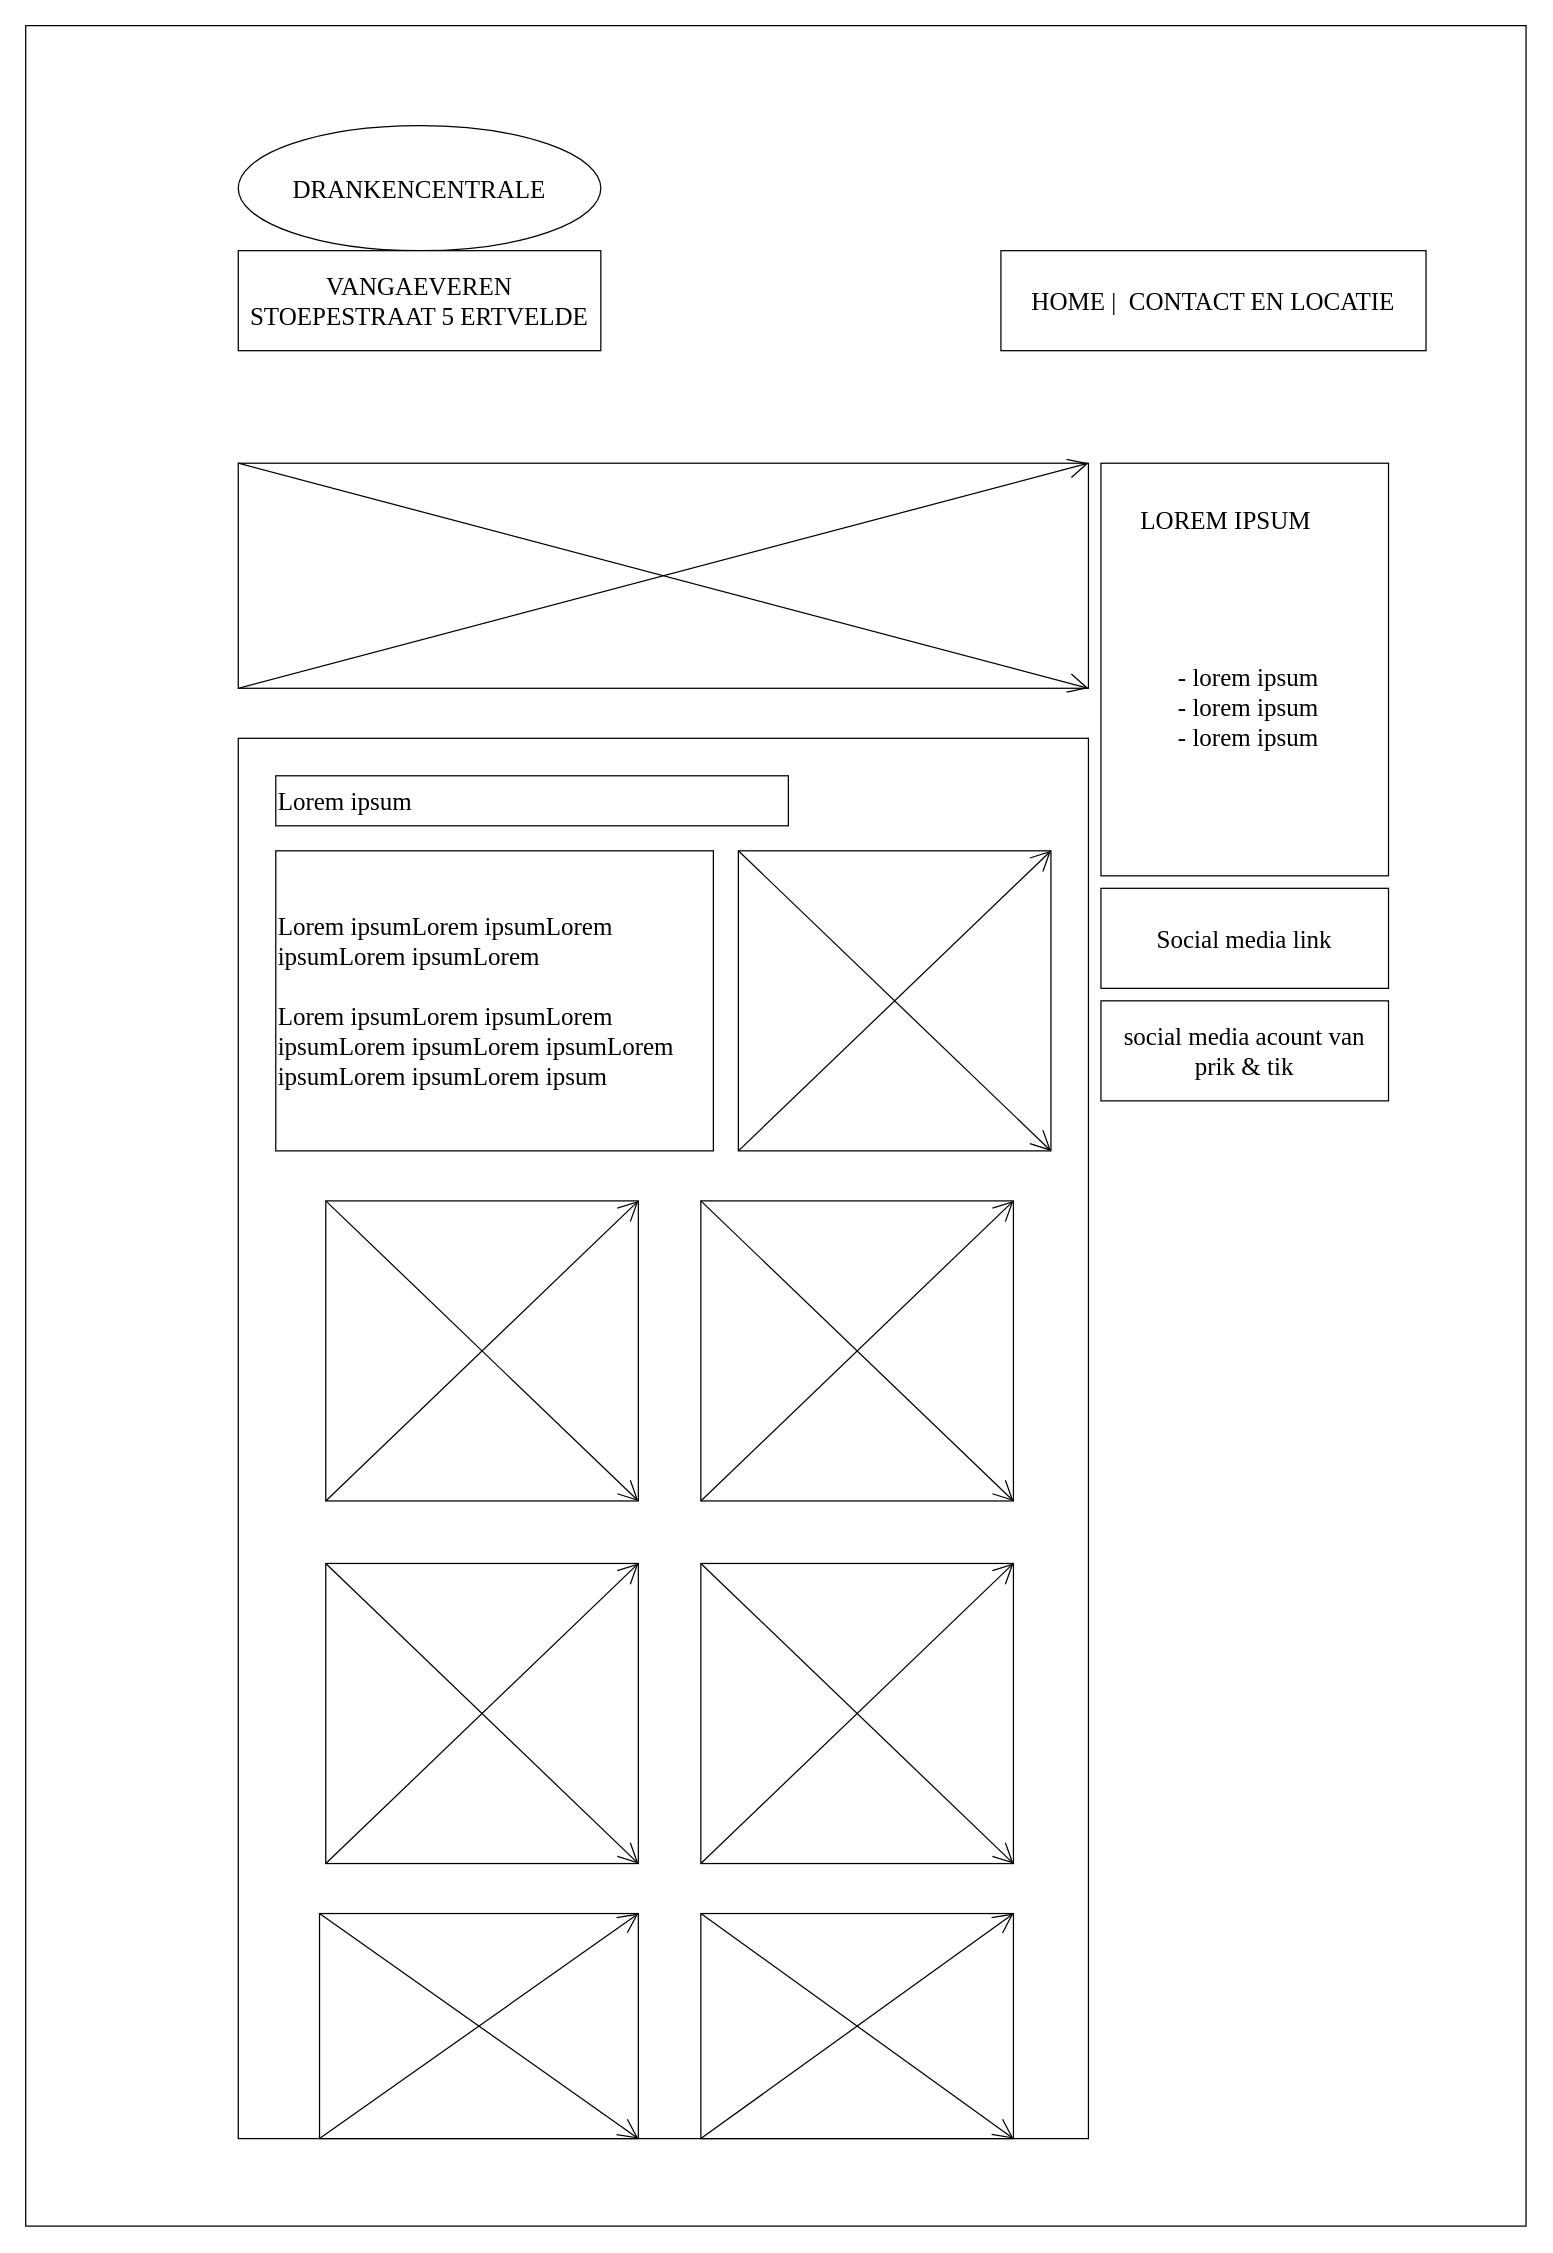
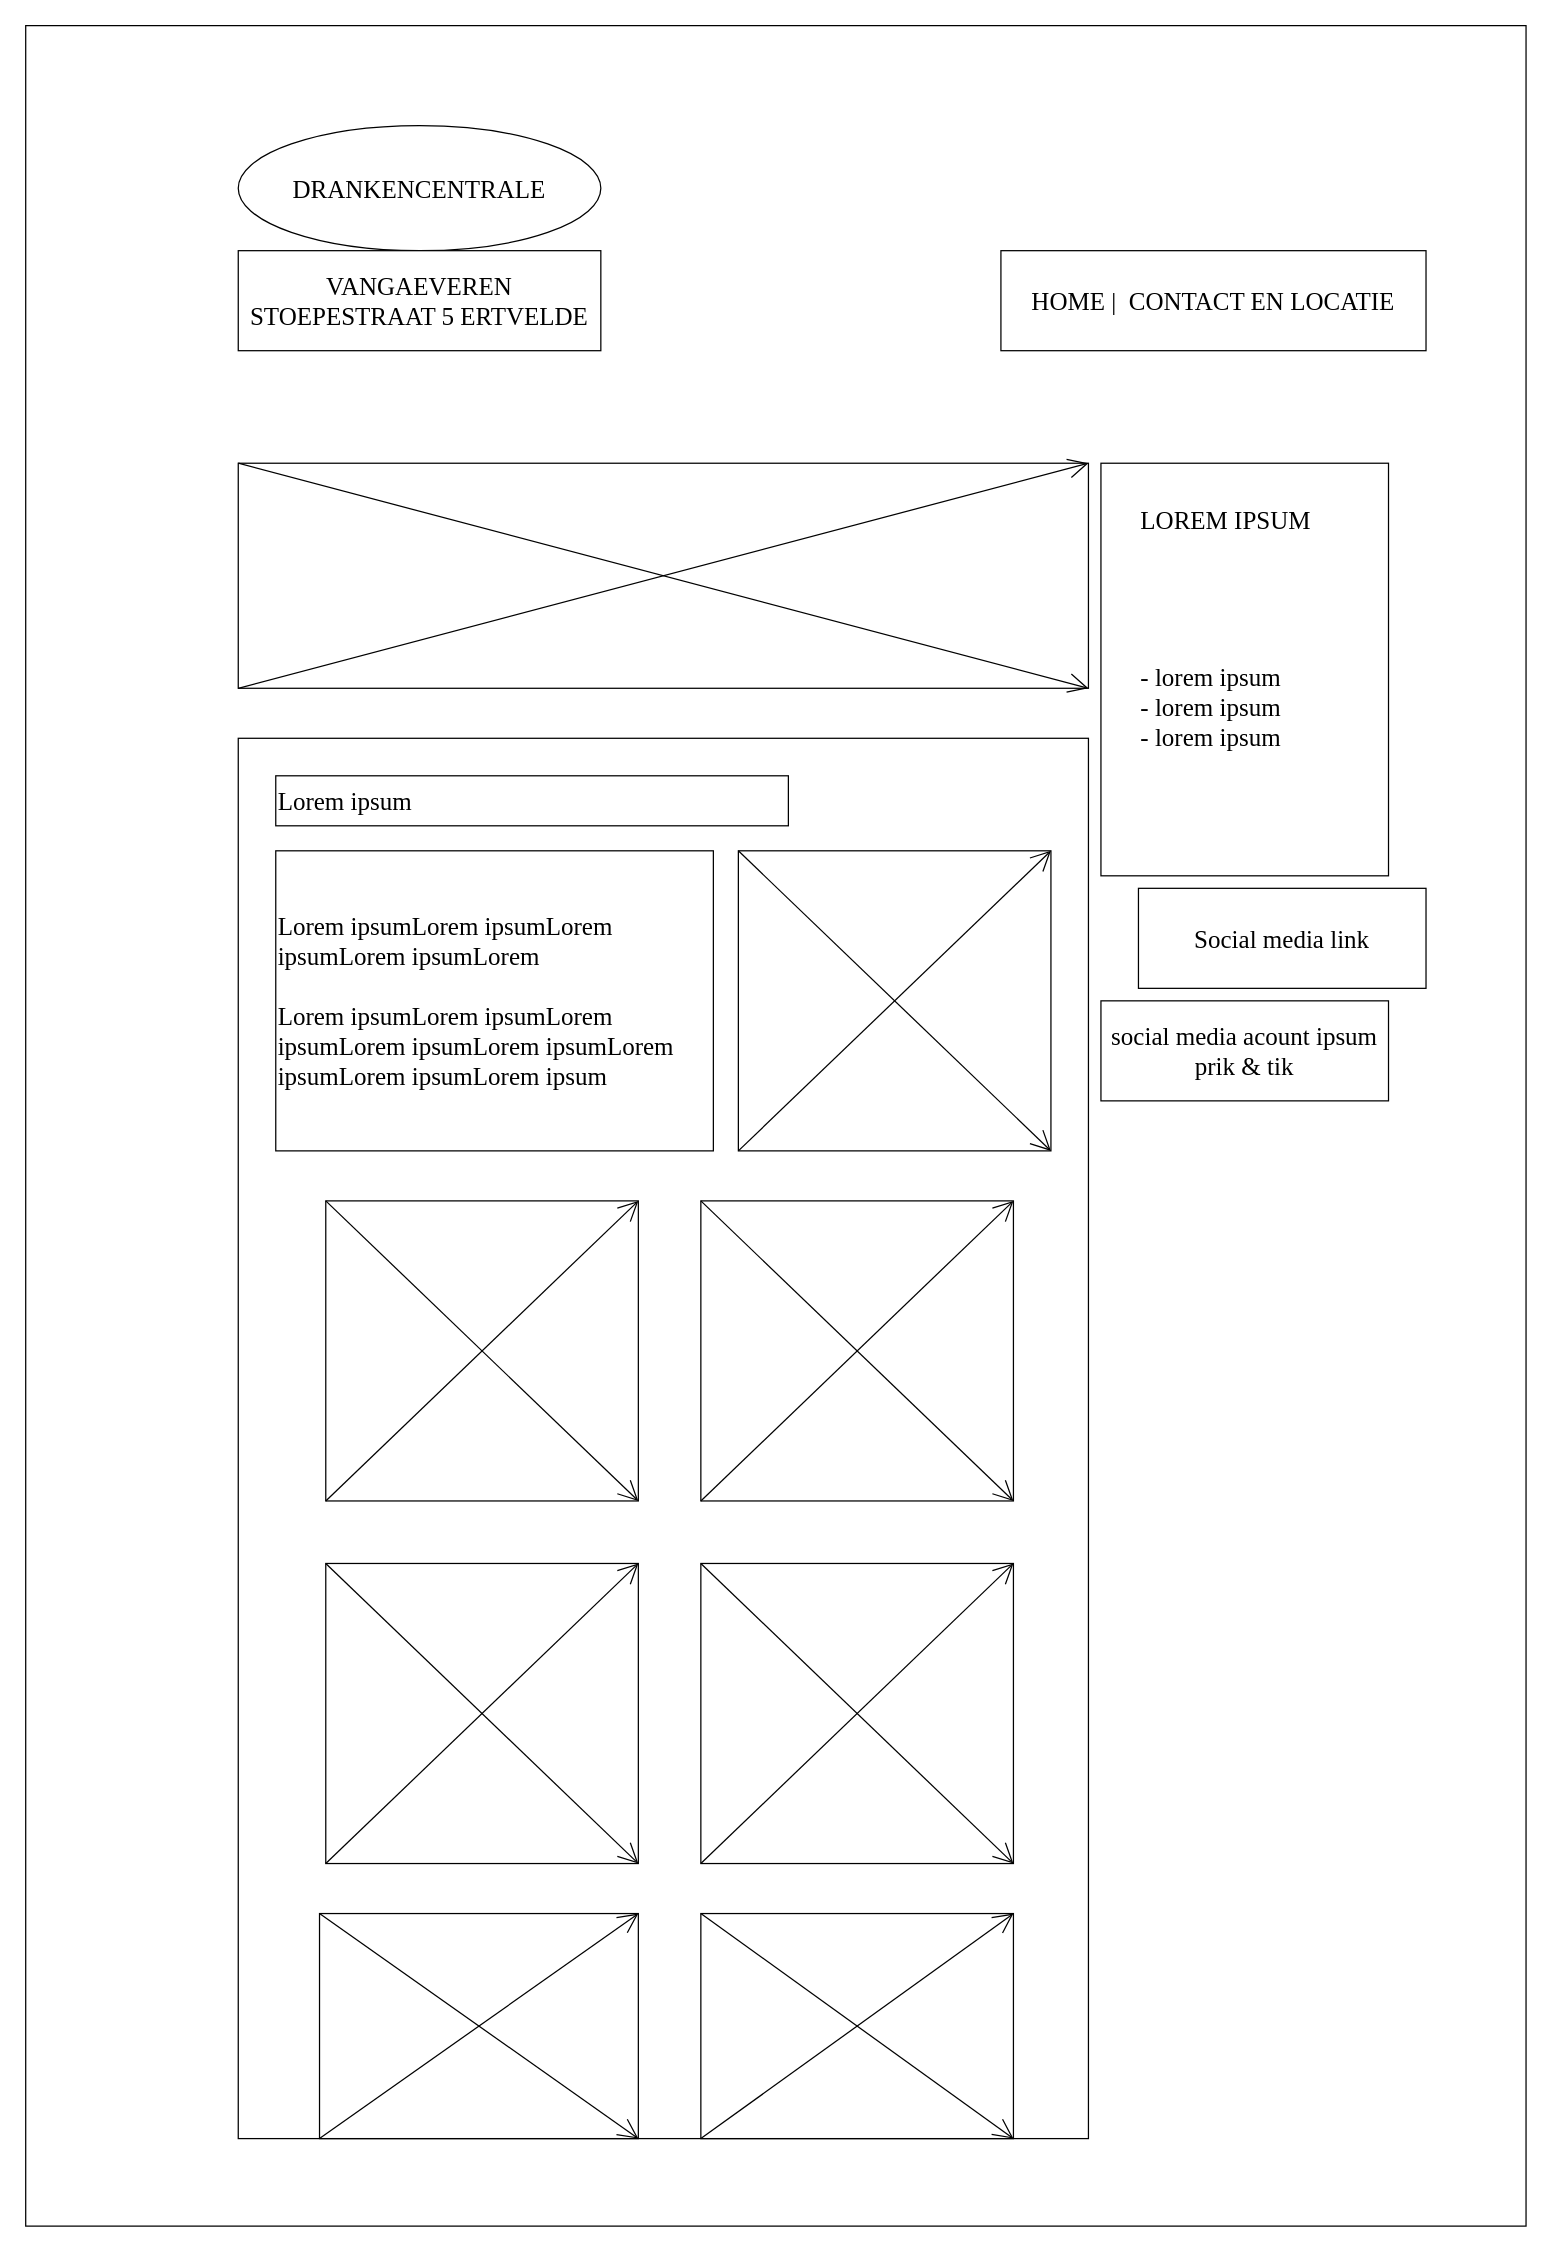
(1276, 707) -> (1238, 707)
(1244, 938) -> (1282, 938)
(1244, 1051) -> (1244, 1051)
